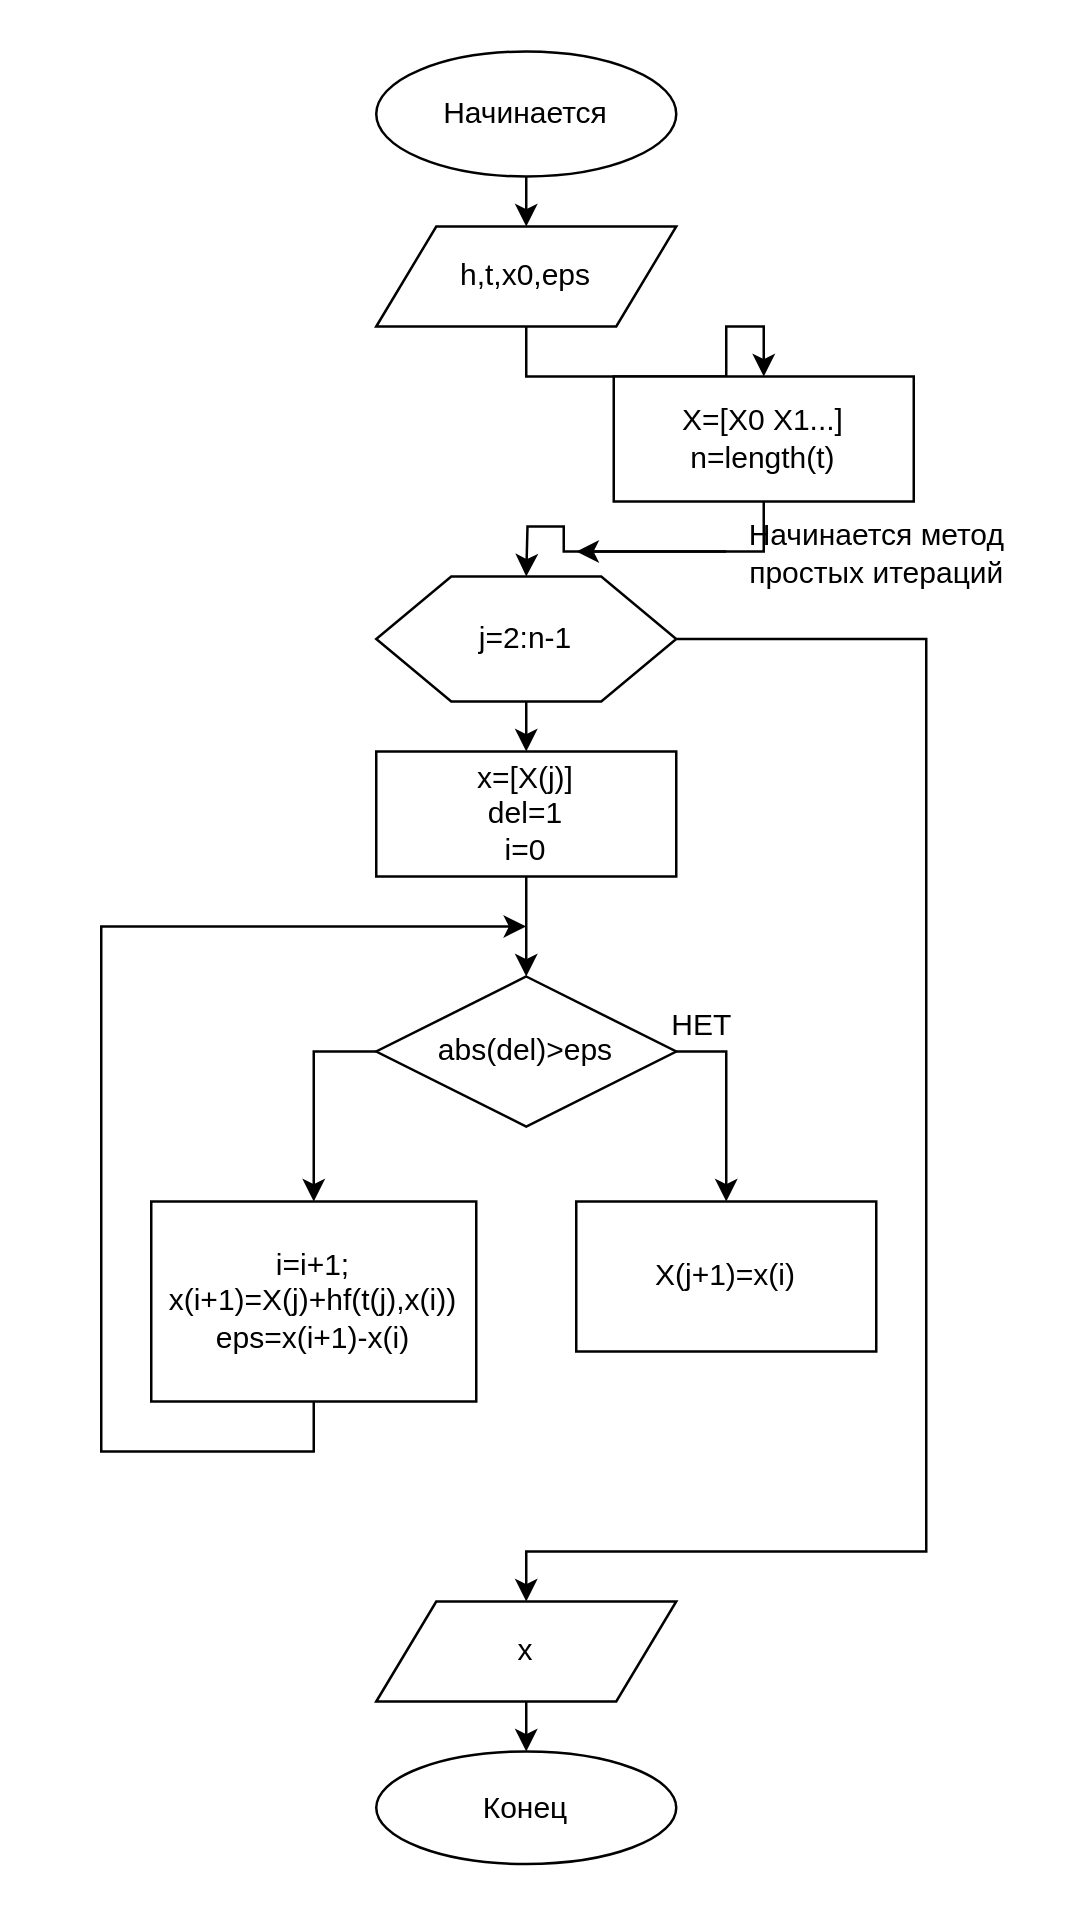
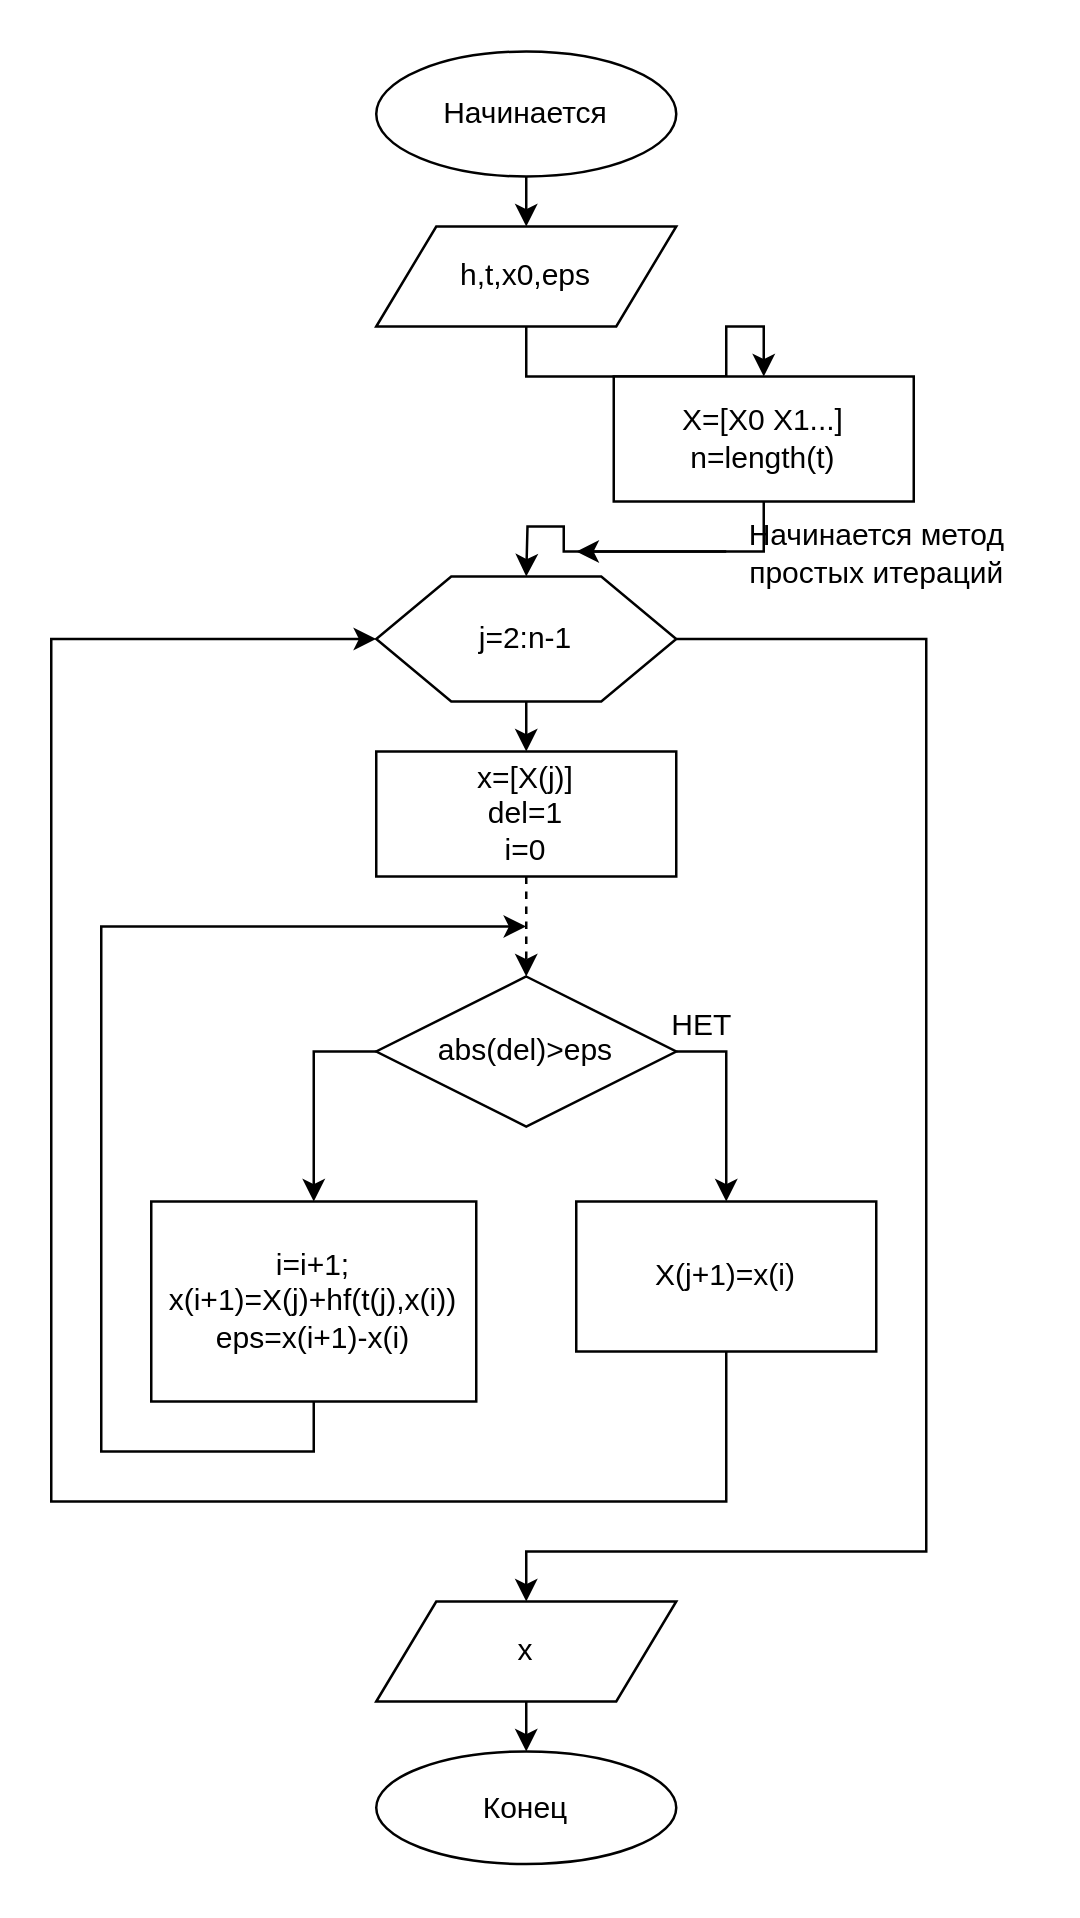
(526, 917) -> (526, 917)
none -> (51, 1328)
